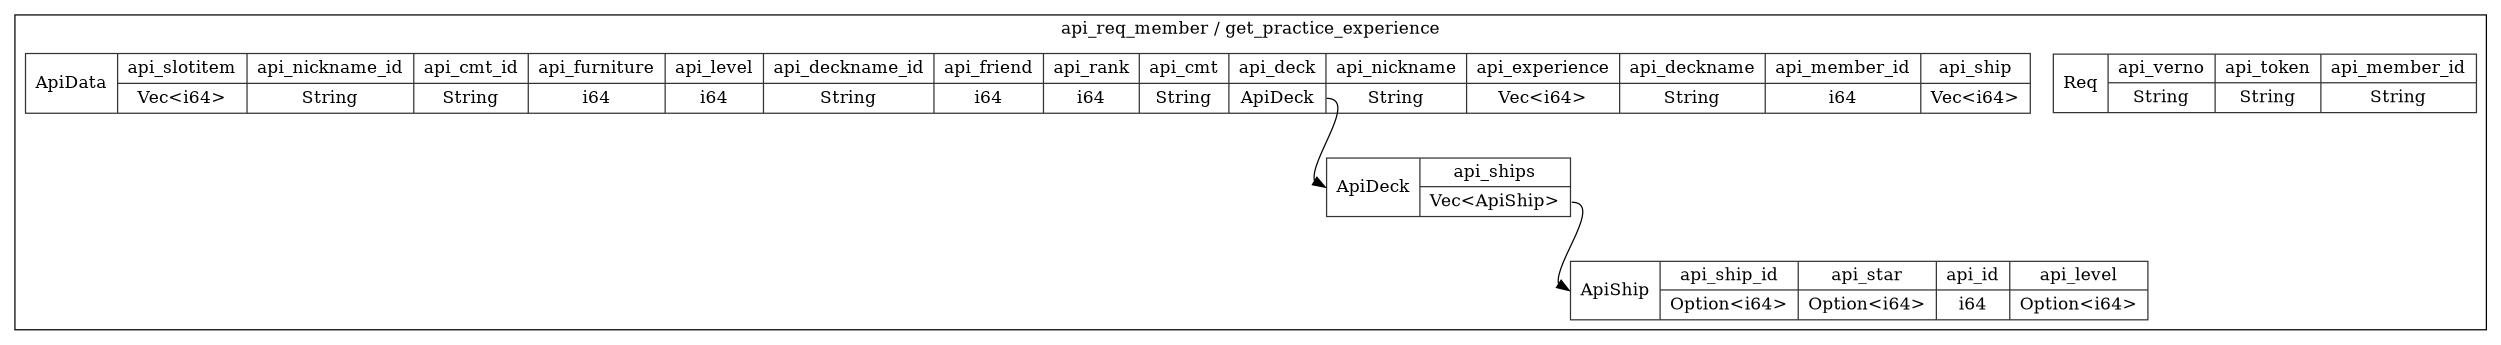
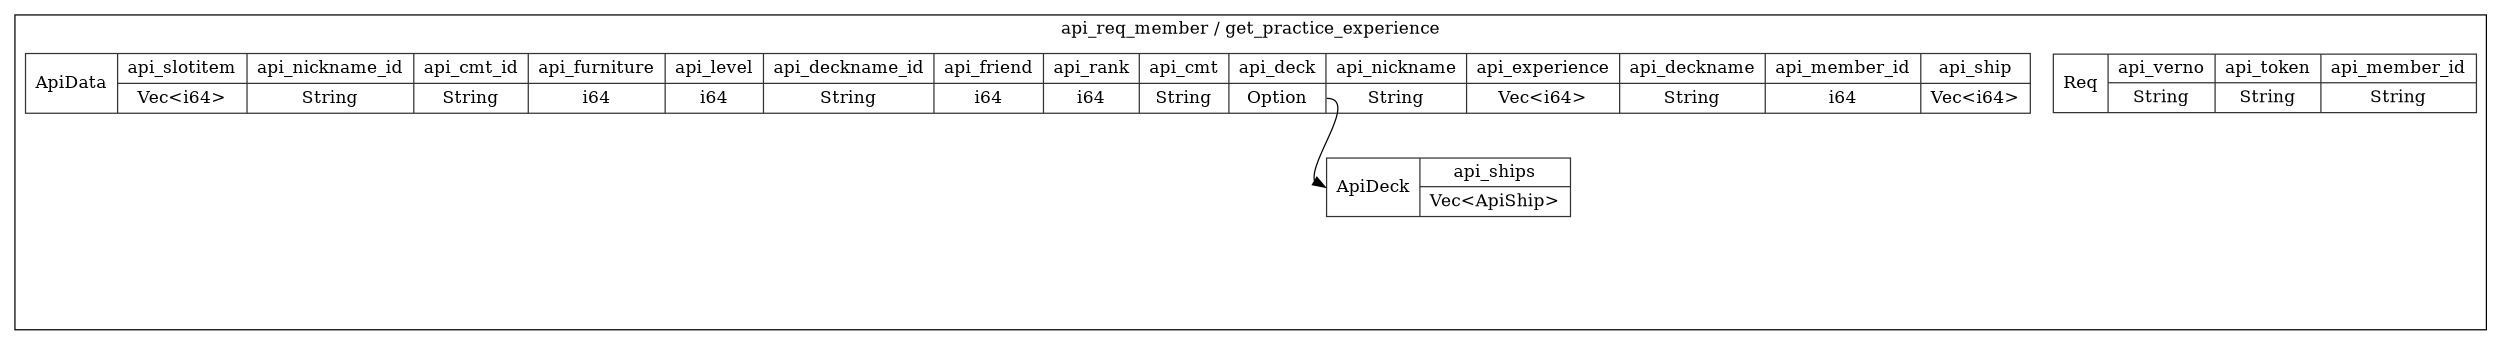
(1277, 98) -> (1277, 98)
(1859, 291) -> none
